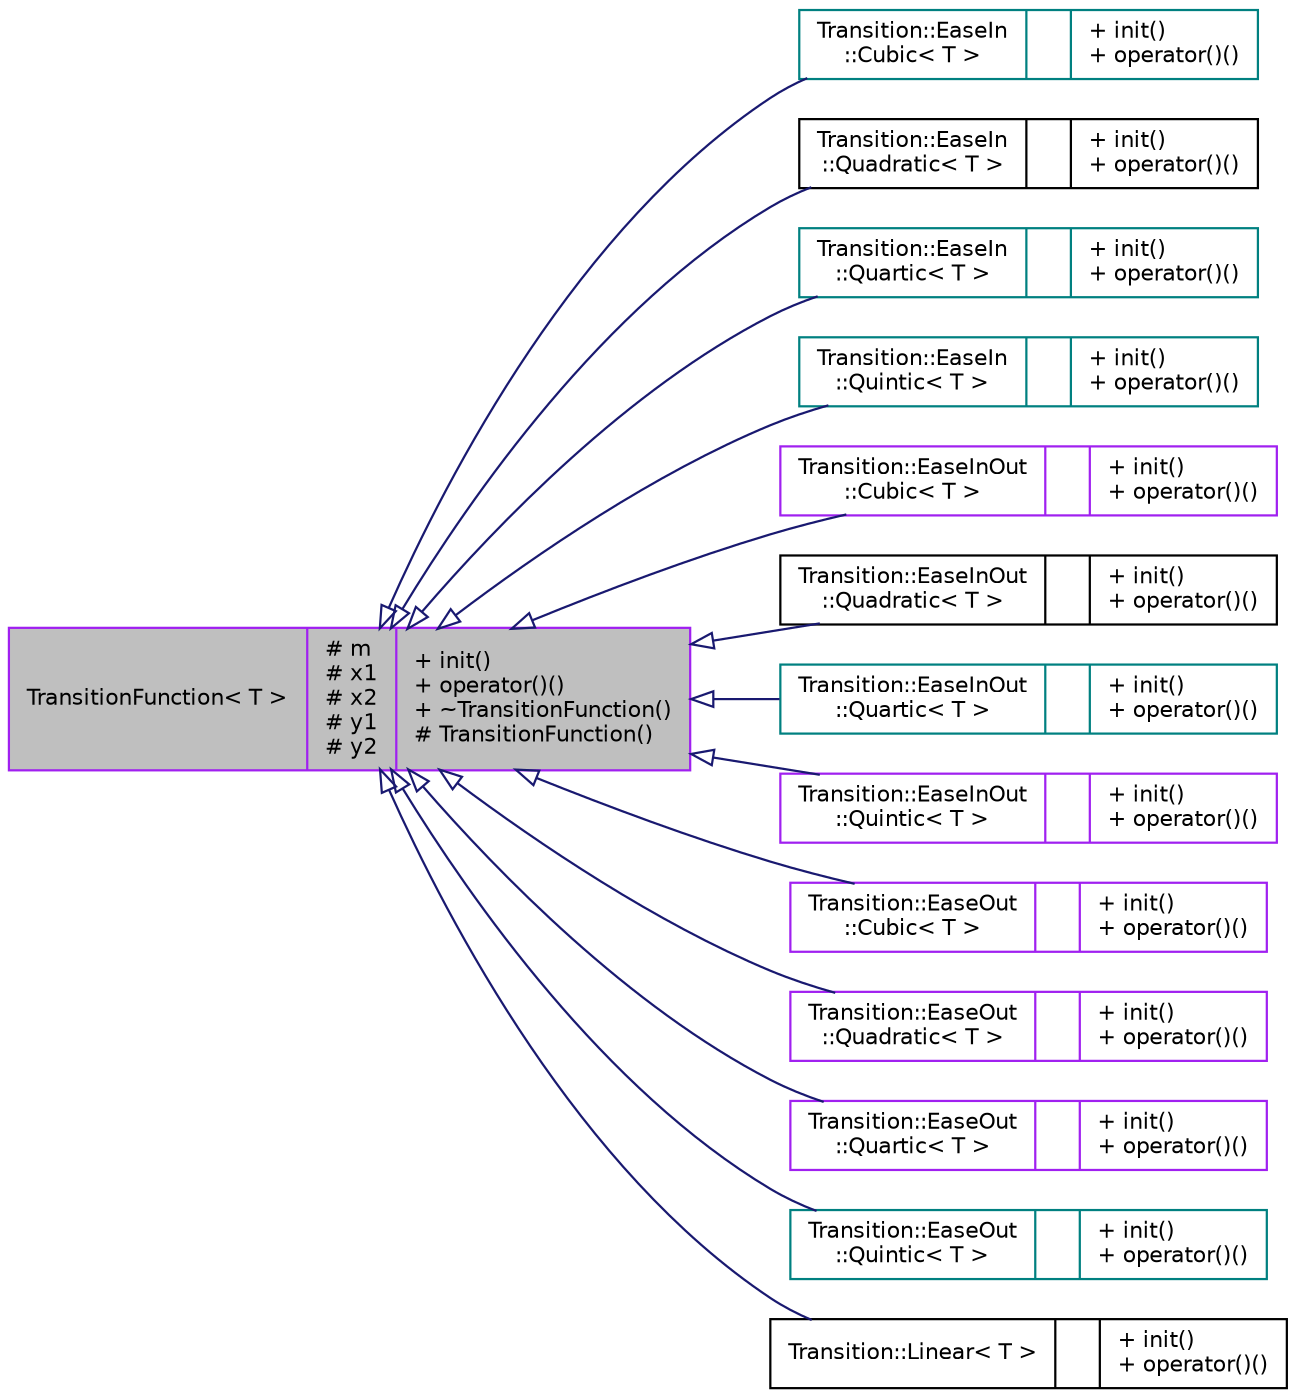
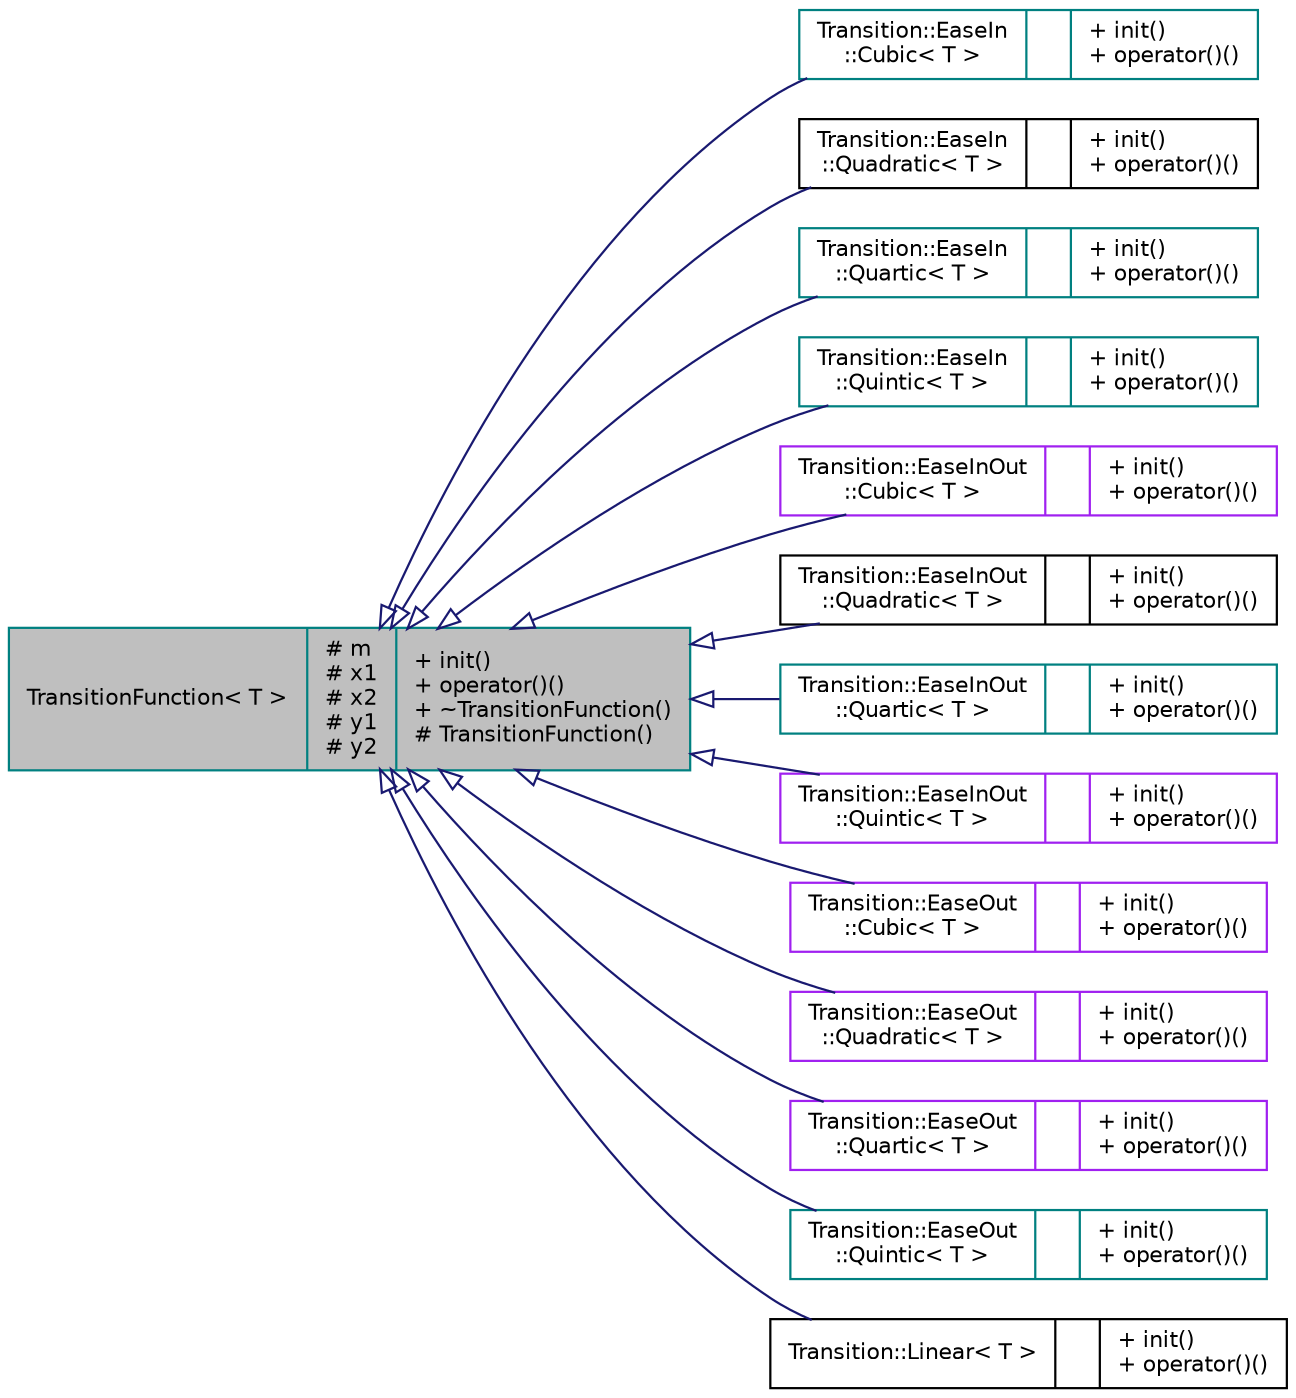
(350, 699) -> (350, 699)
